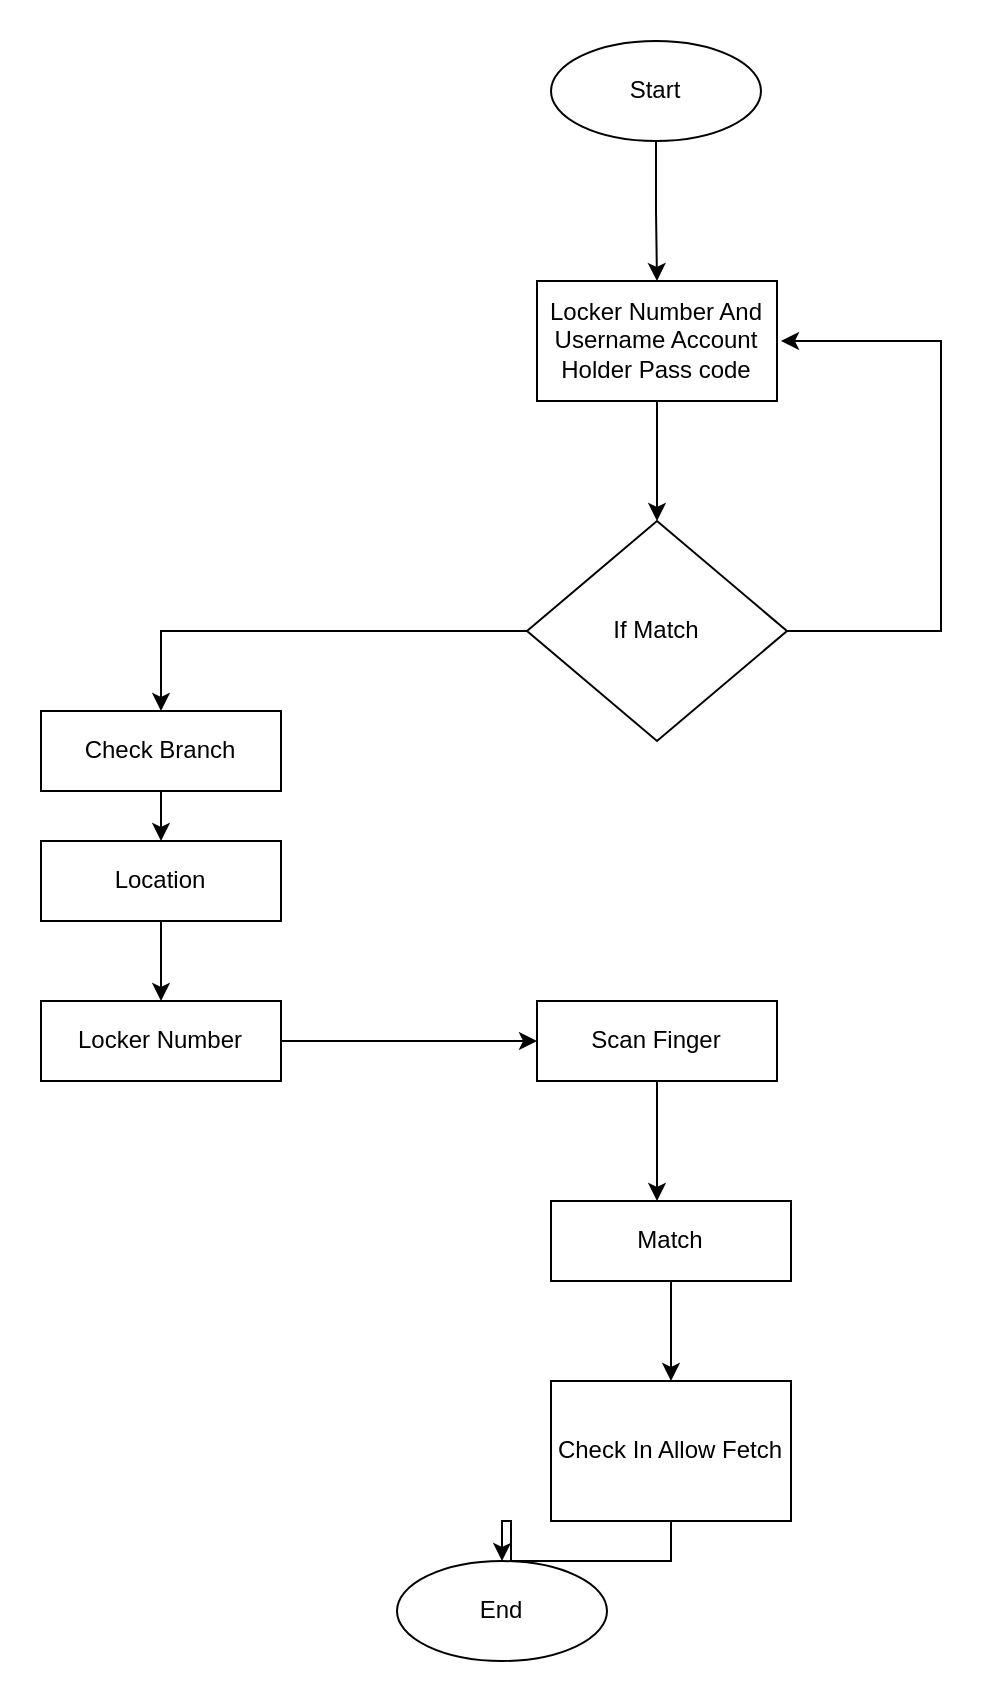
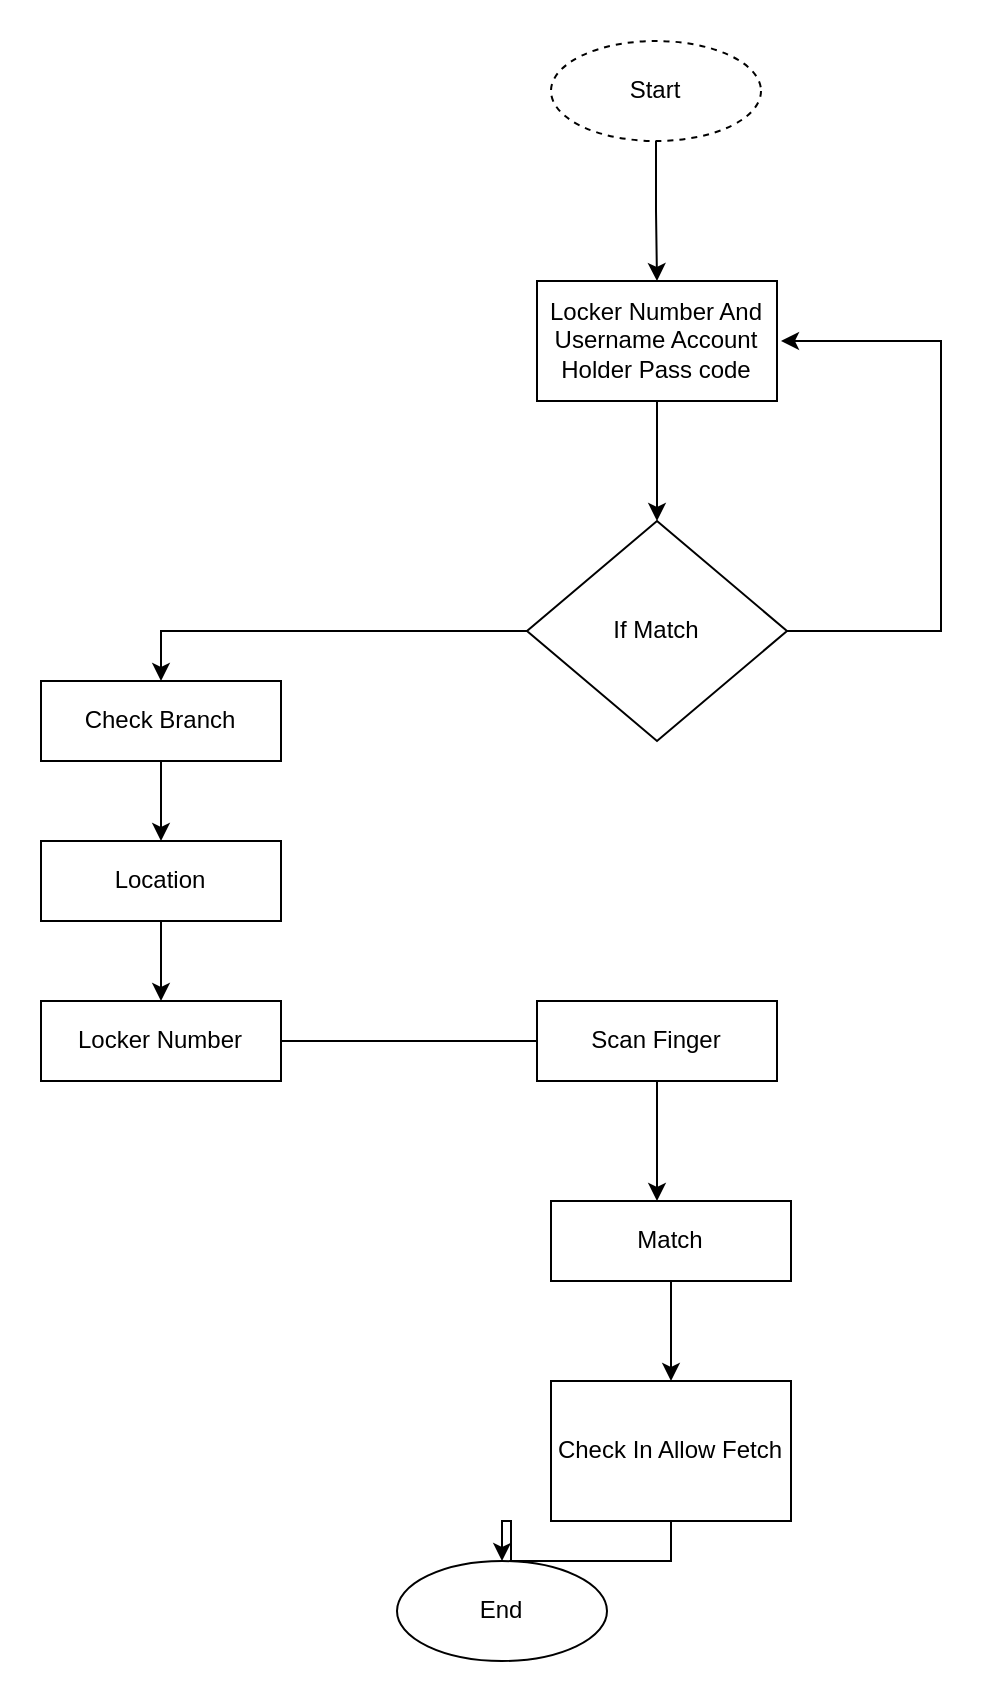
(656, 91) -> (656, 91)
(161, 751) -> (161, 721)
(522, 1041) -> (527, 1041)
